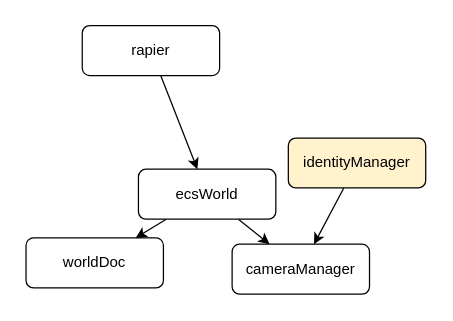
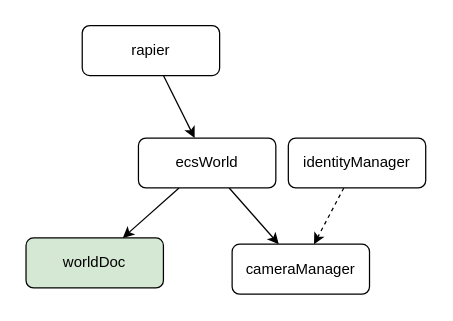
(357, 163) -> (357, 163)
(207, 194) -> (207, 163)
(331, 211) -> (331, 211)
(94, 263) -> (94, 263)
